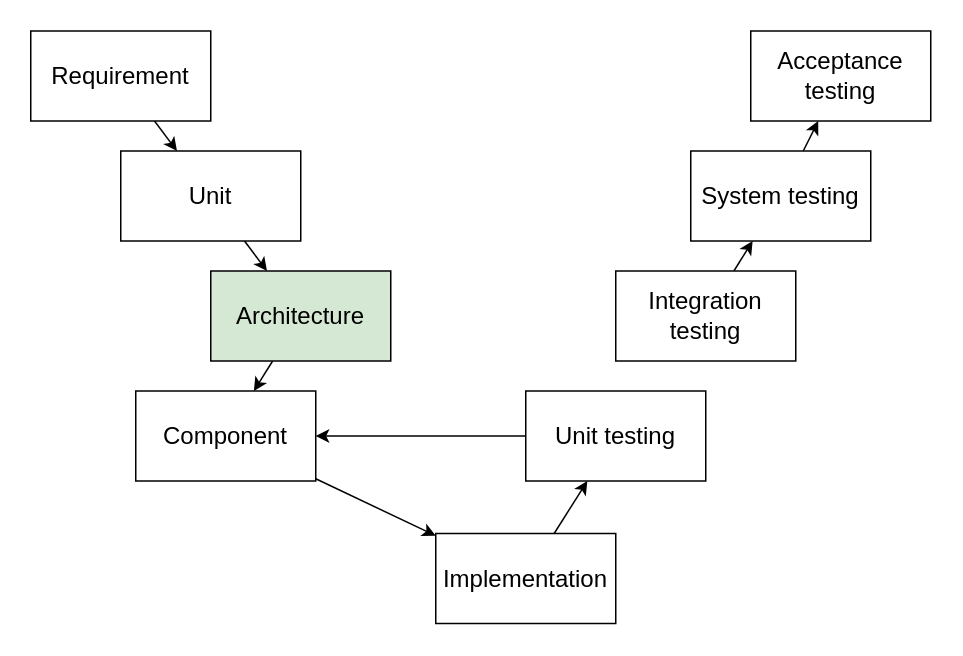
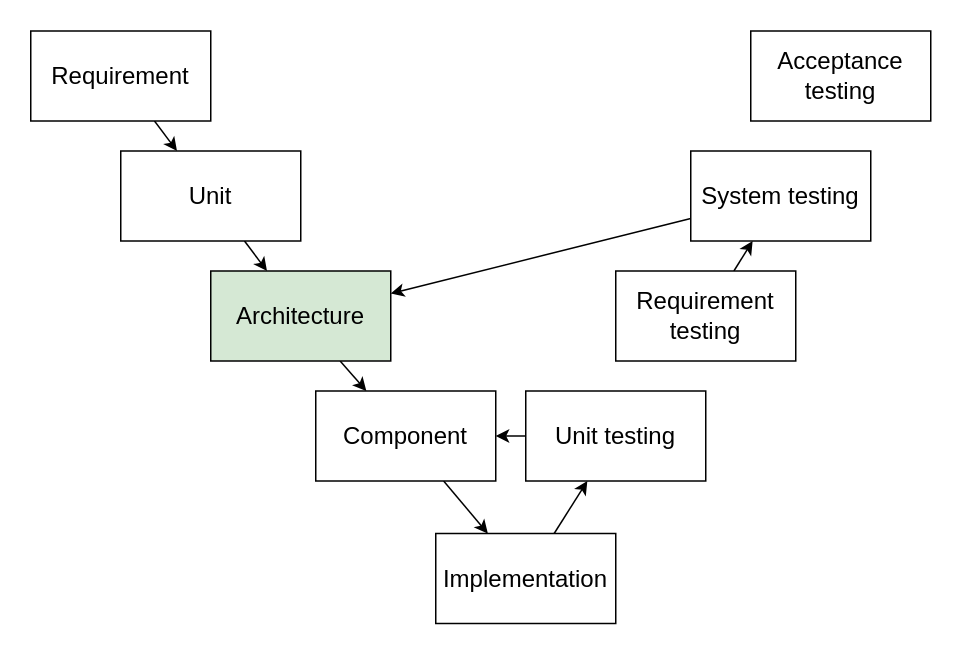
(808, 140) -> (546, 254)
(706, 316) -> (706, 316)
(226, 436) -> (406, 436)
